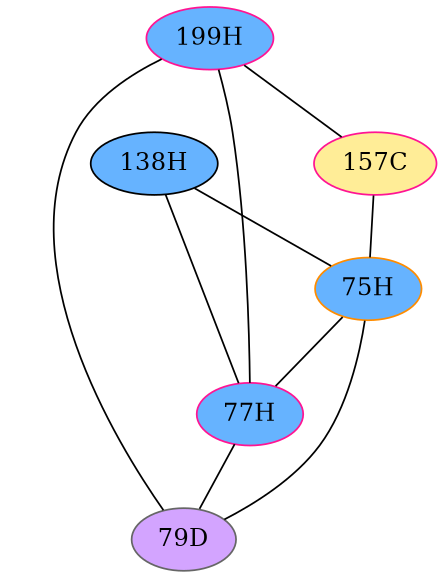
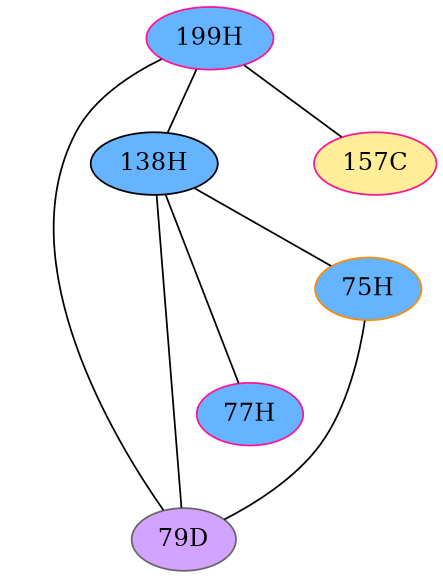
(372, 226) -> none
(244, 233) -> (182, 101)
(309, 352) -> none
(217, 476) -> (169, 351)
